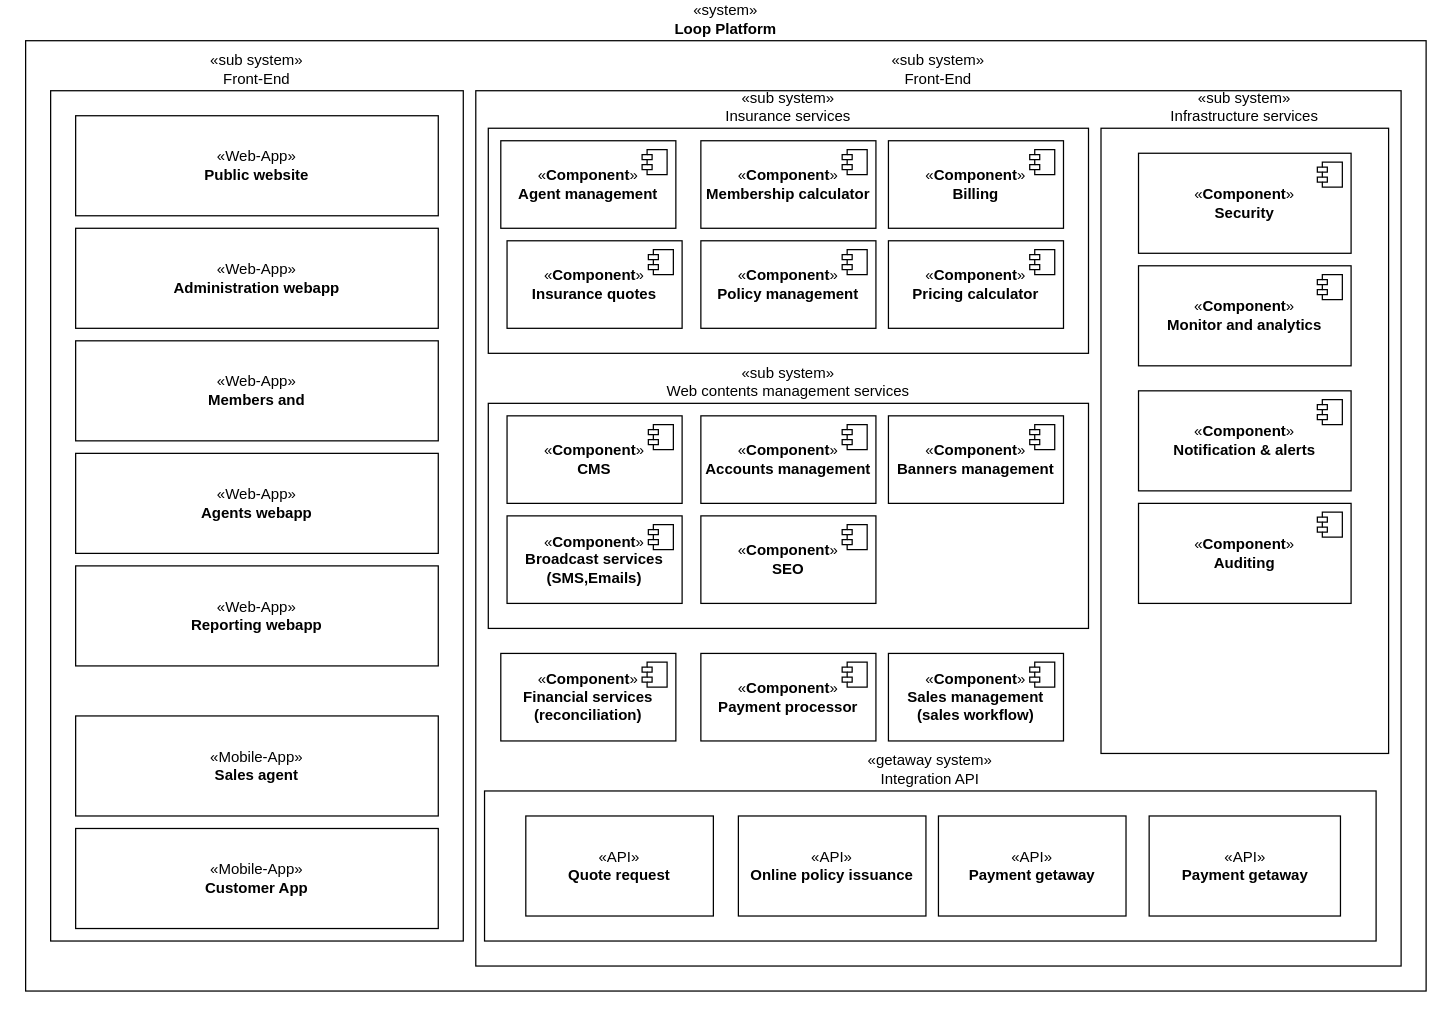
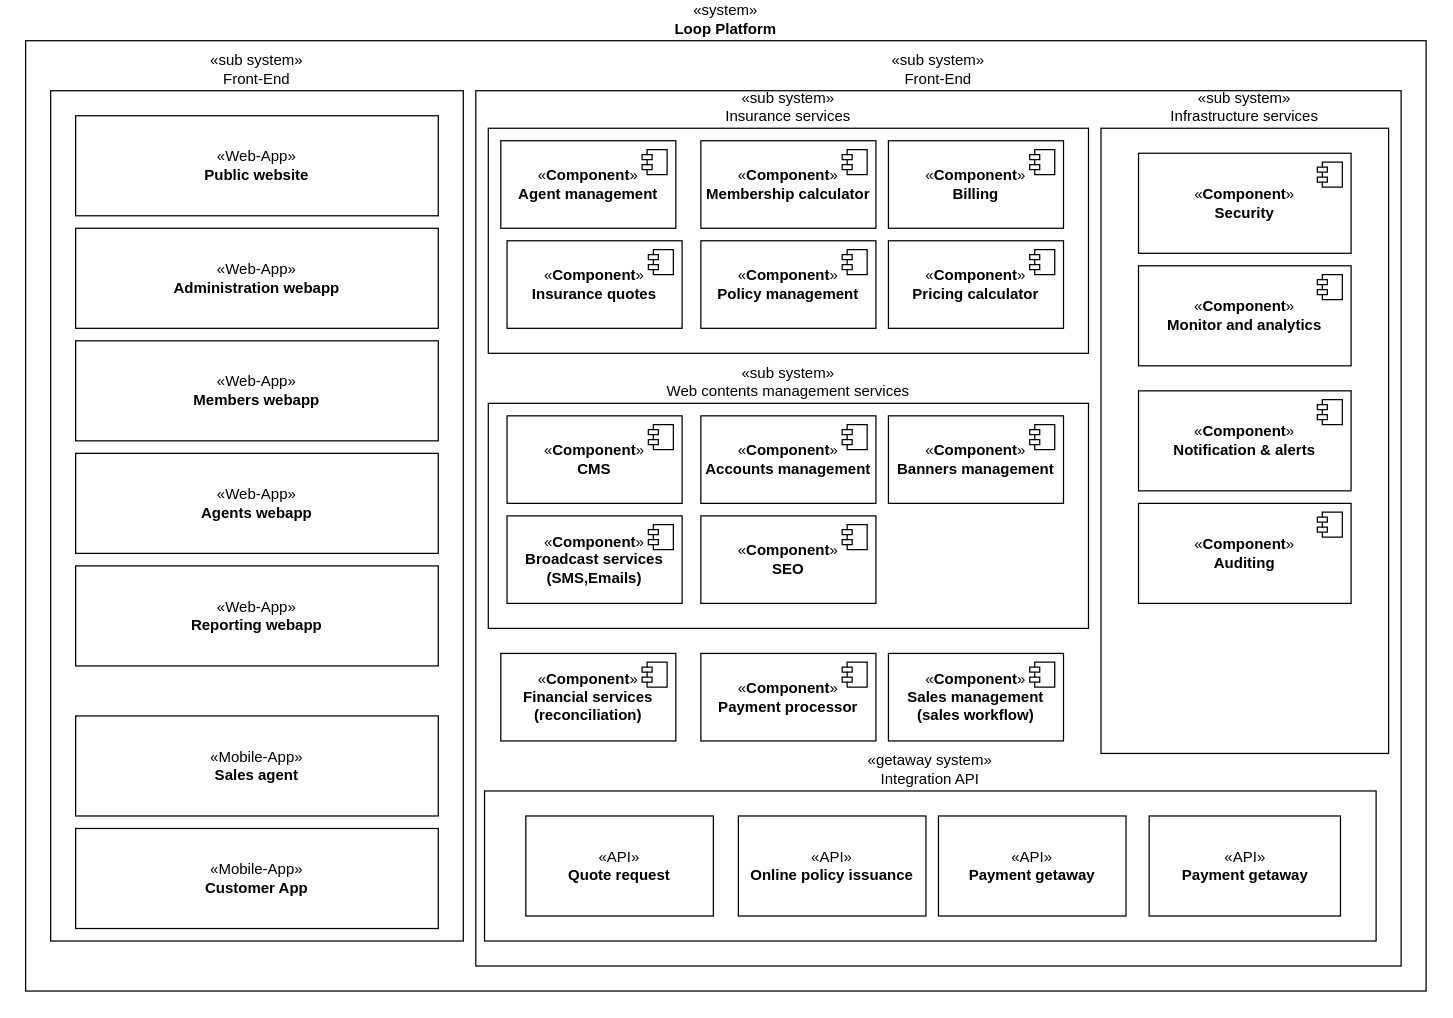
(257, 391) -> (257, 391)
